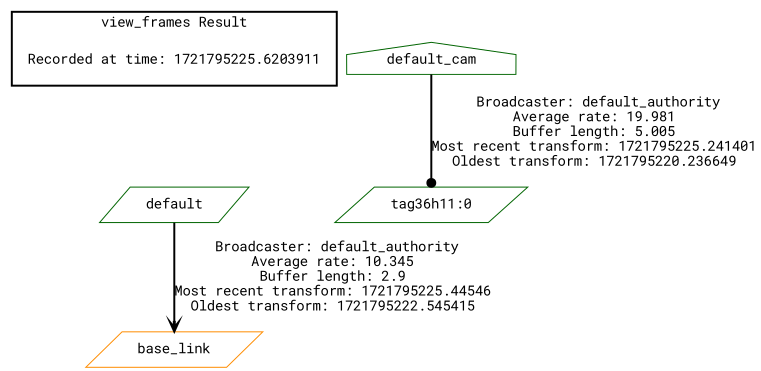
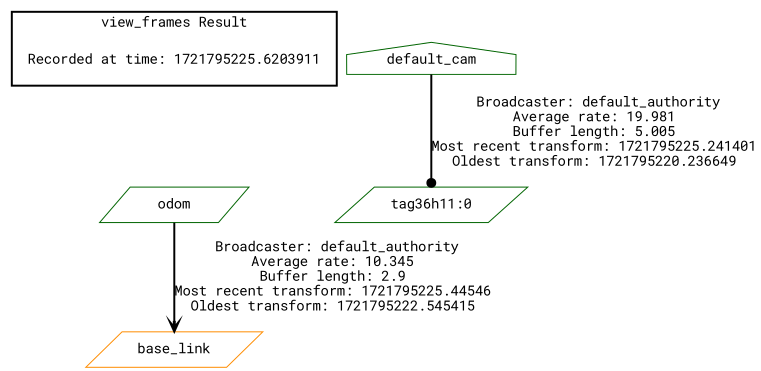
(174, 205) -> (174, 205)
